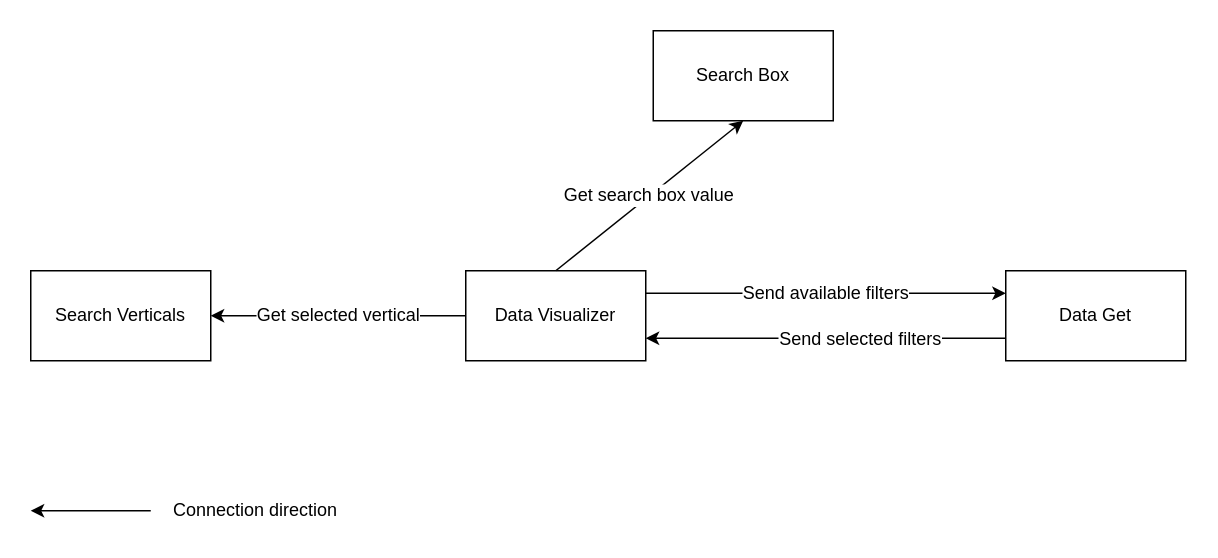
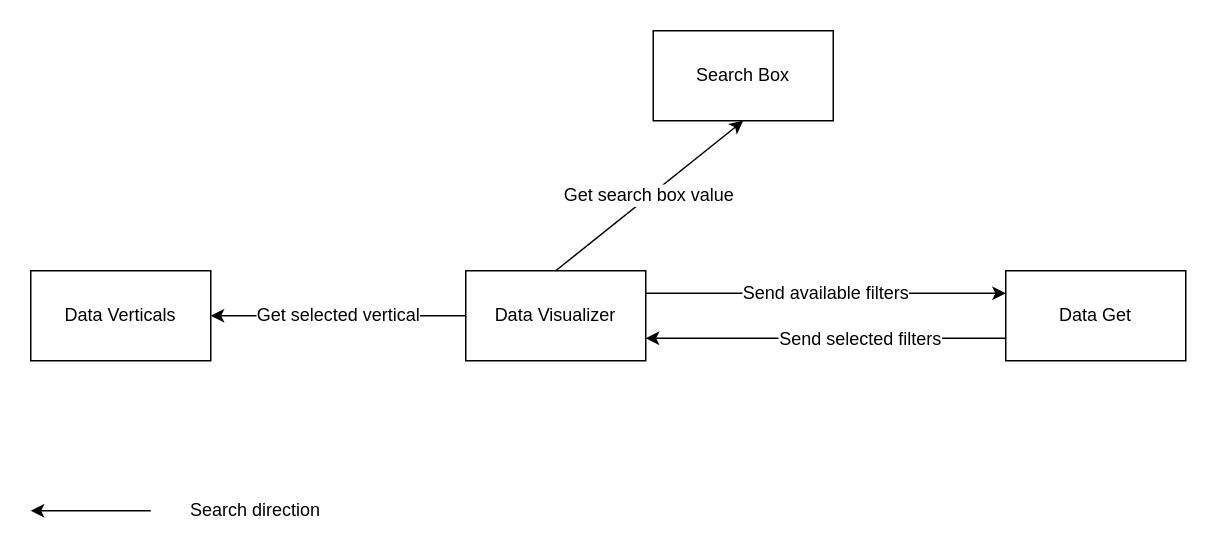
(121, 316) -> (121, 316)
(256, 511) -> (256, 511)
